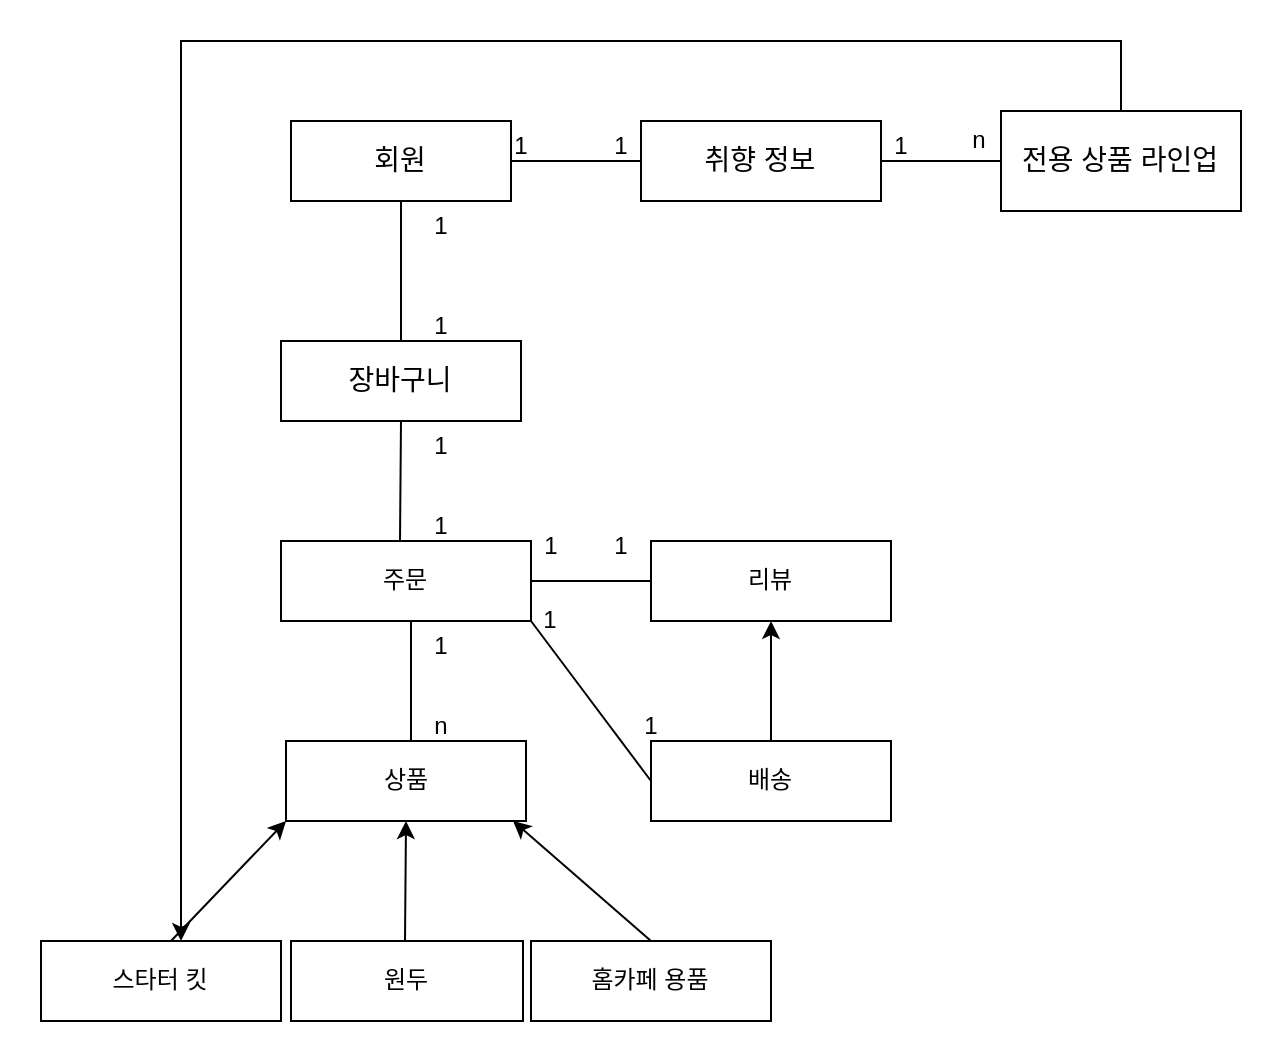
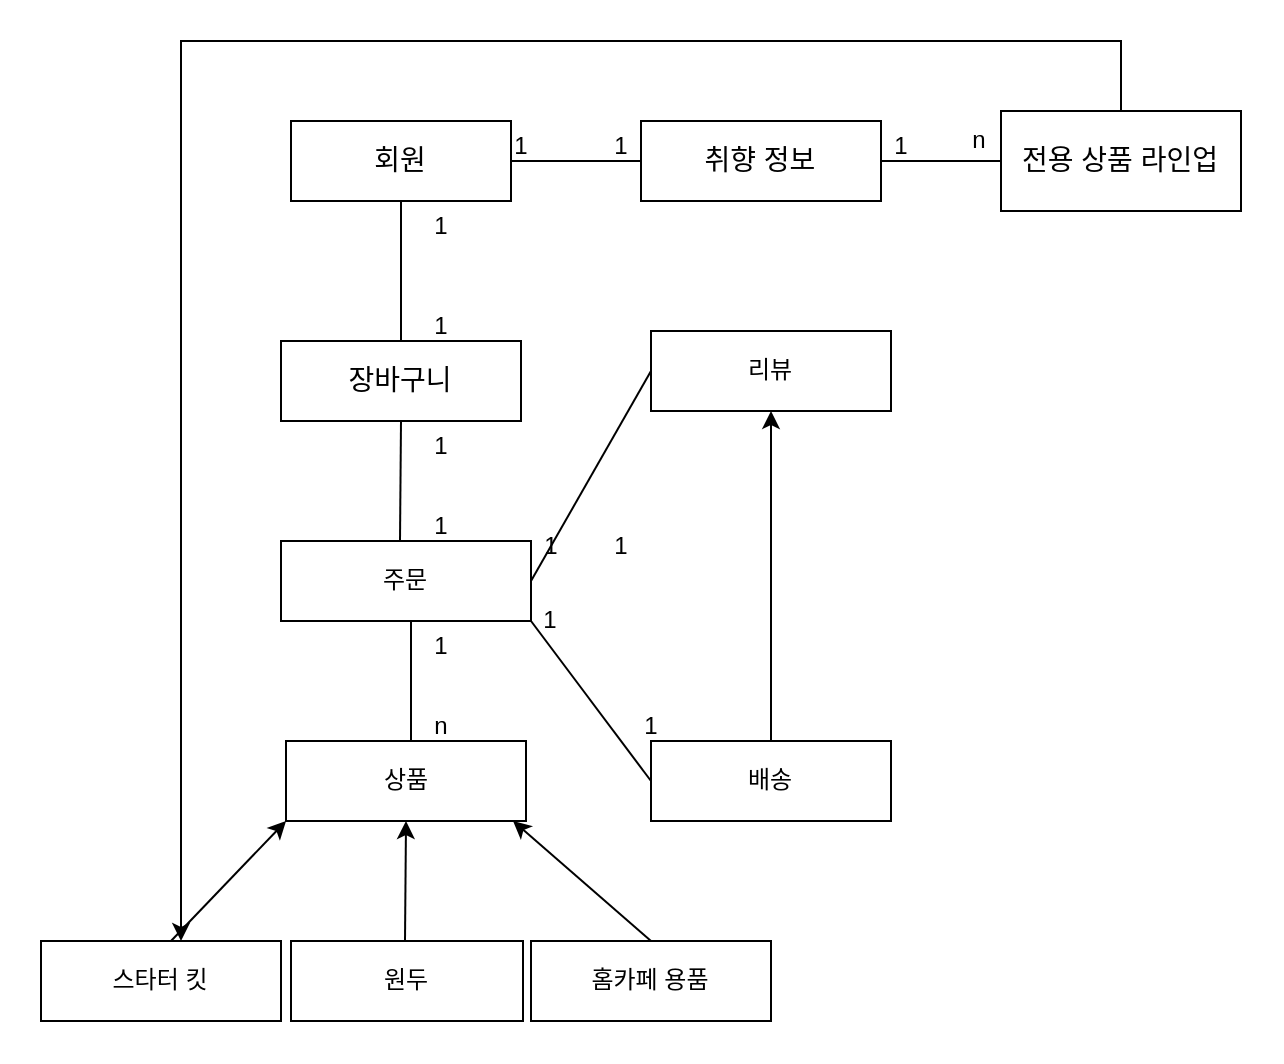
(771, 581) -> (771, 371)
